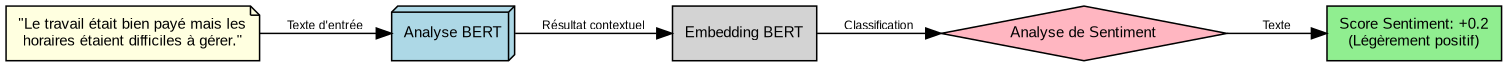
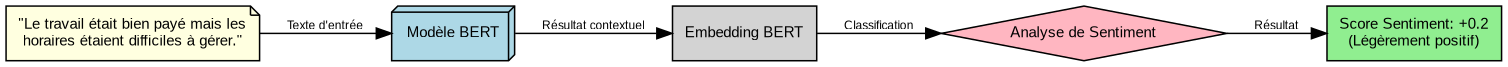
(1277, 27) -> (1277, 27)
(453, 33) -> (453, 33)
